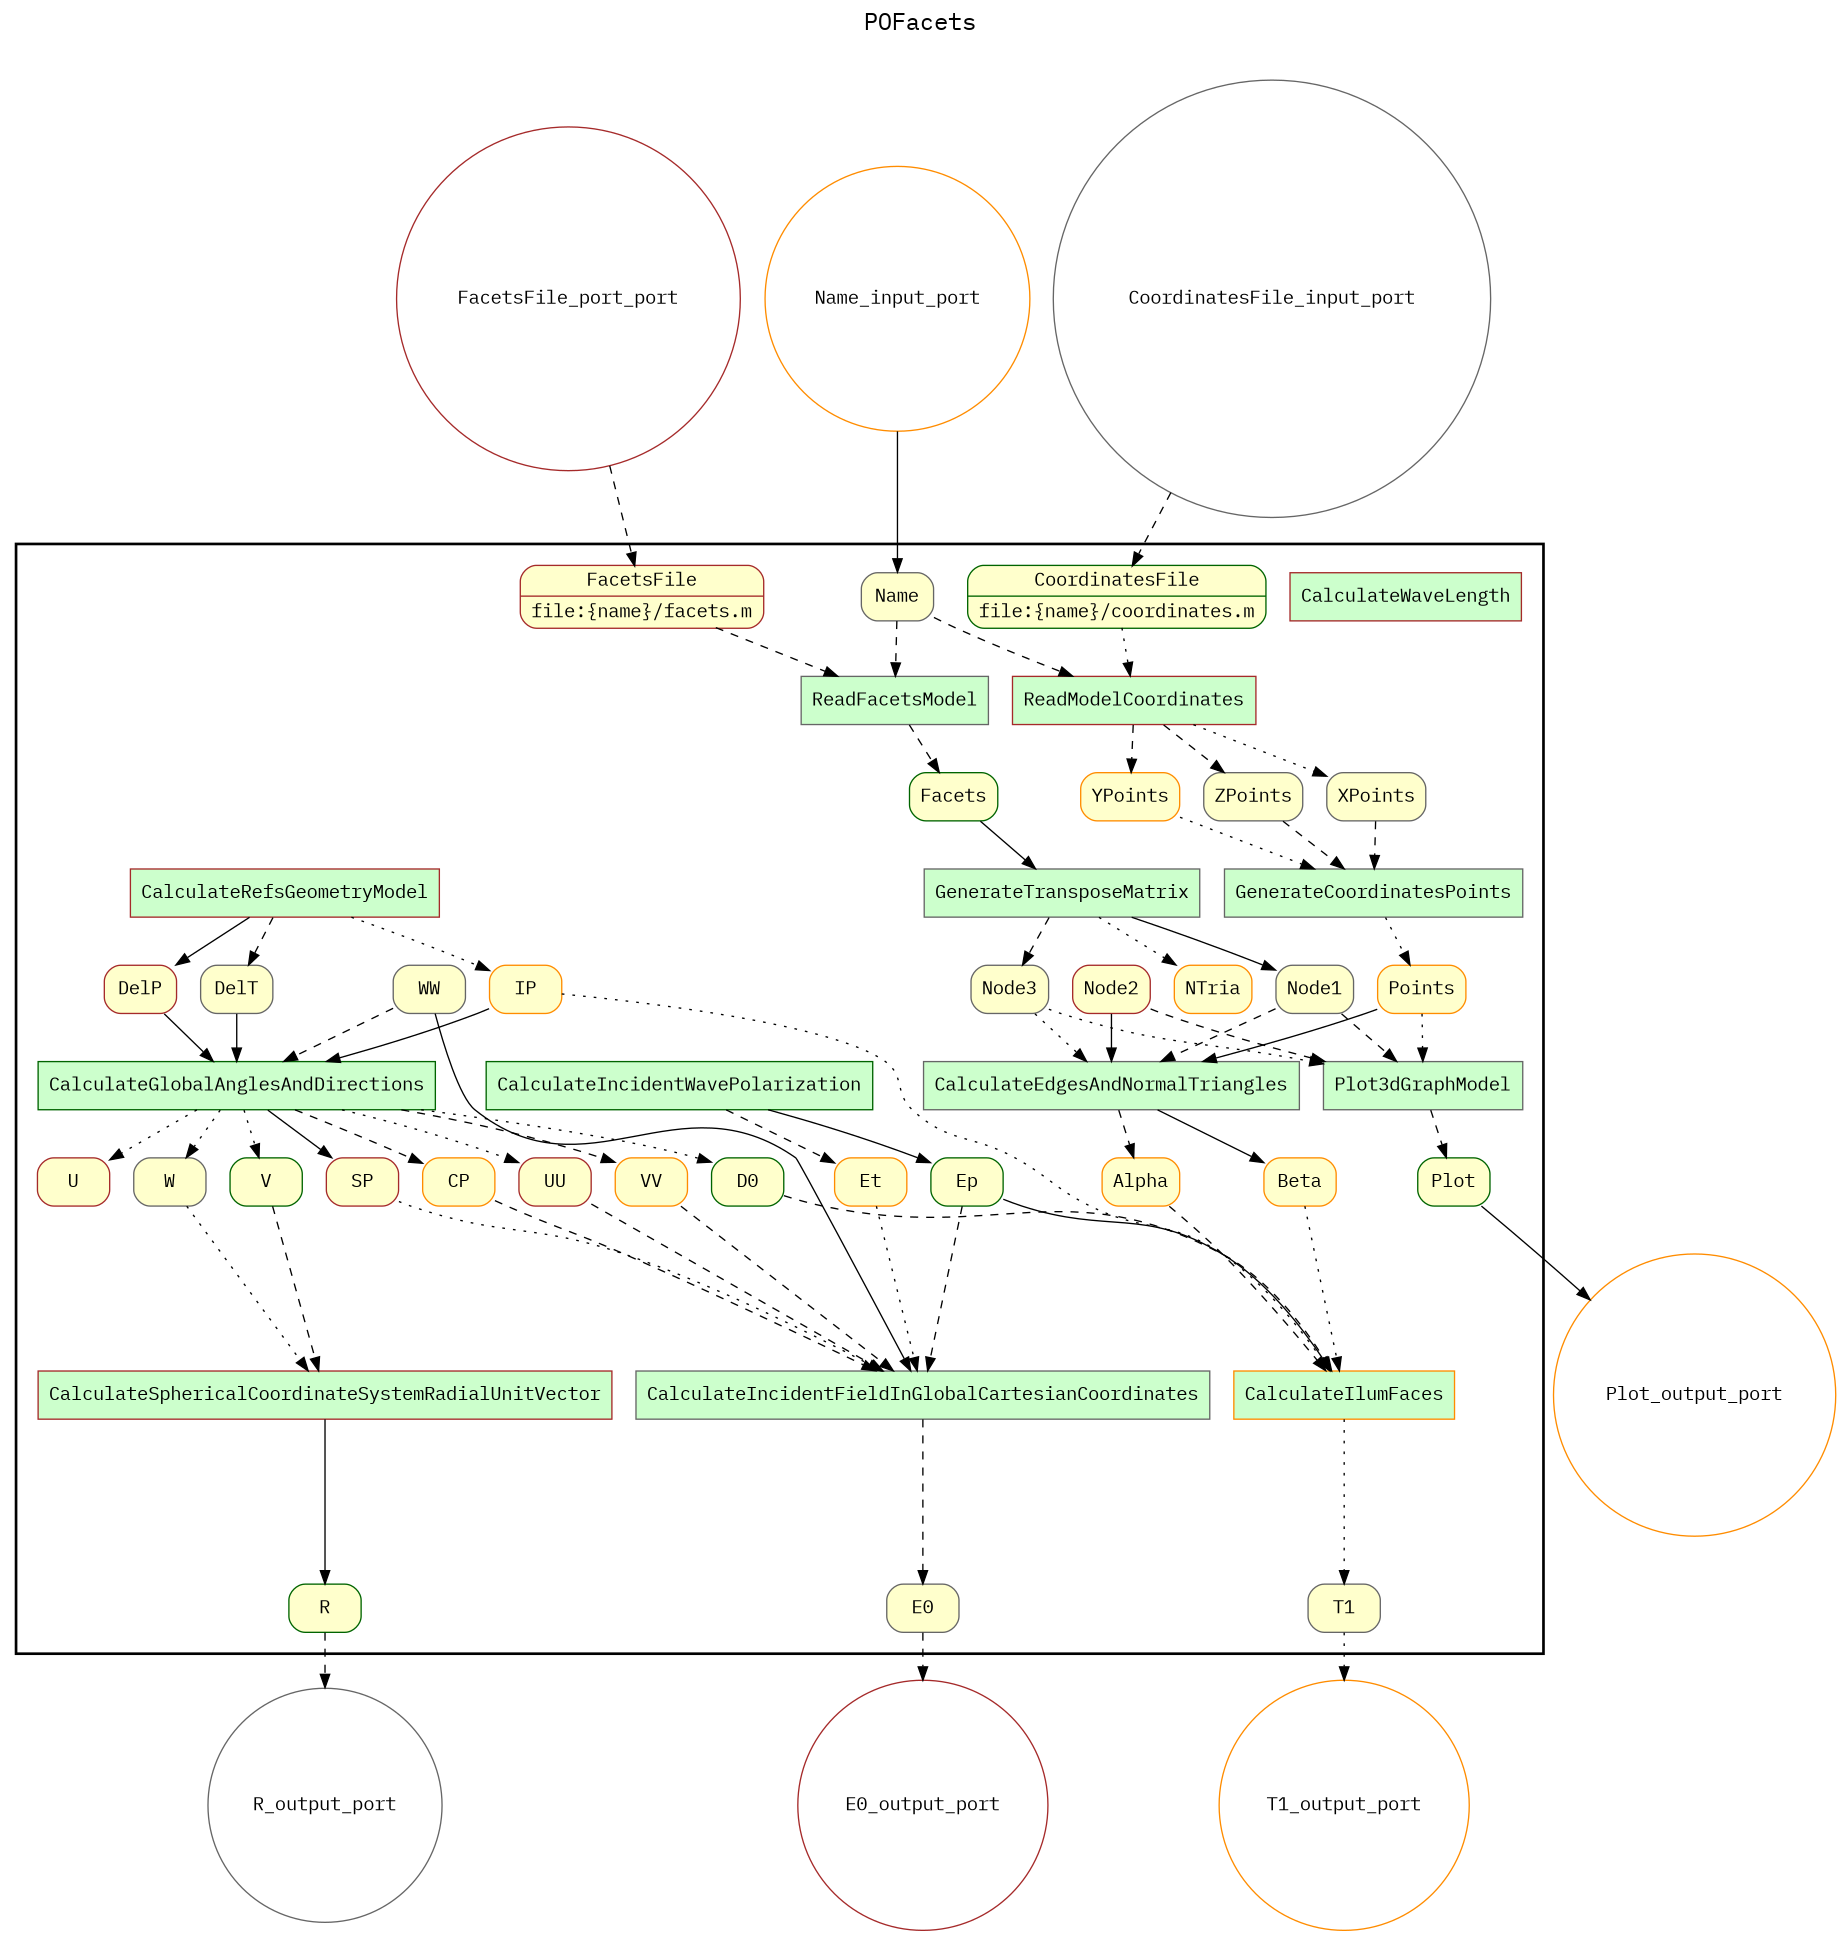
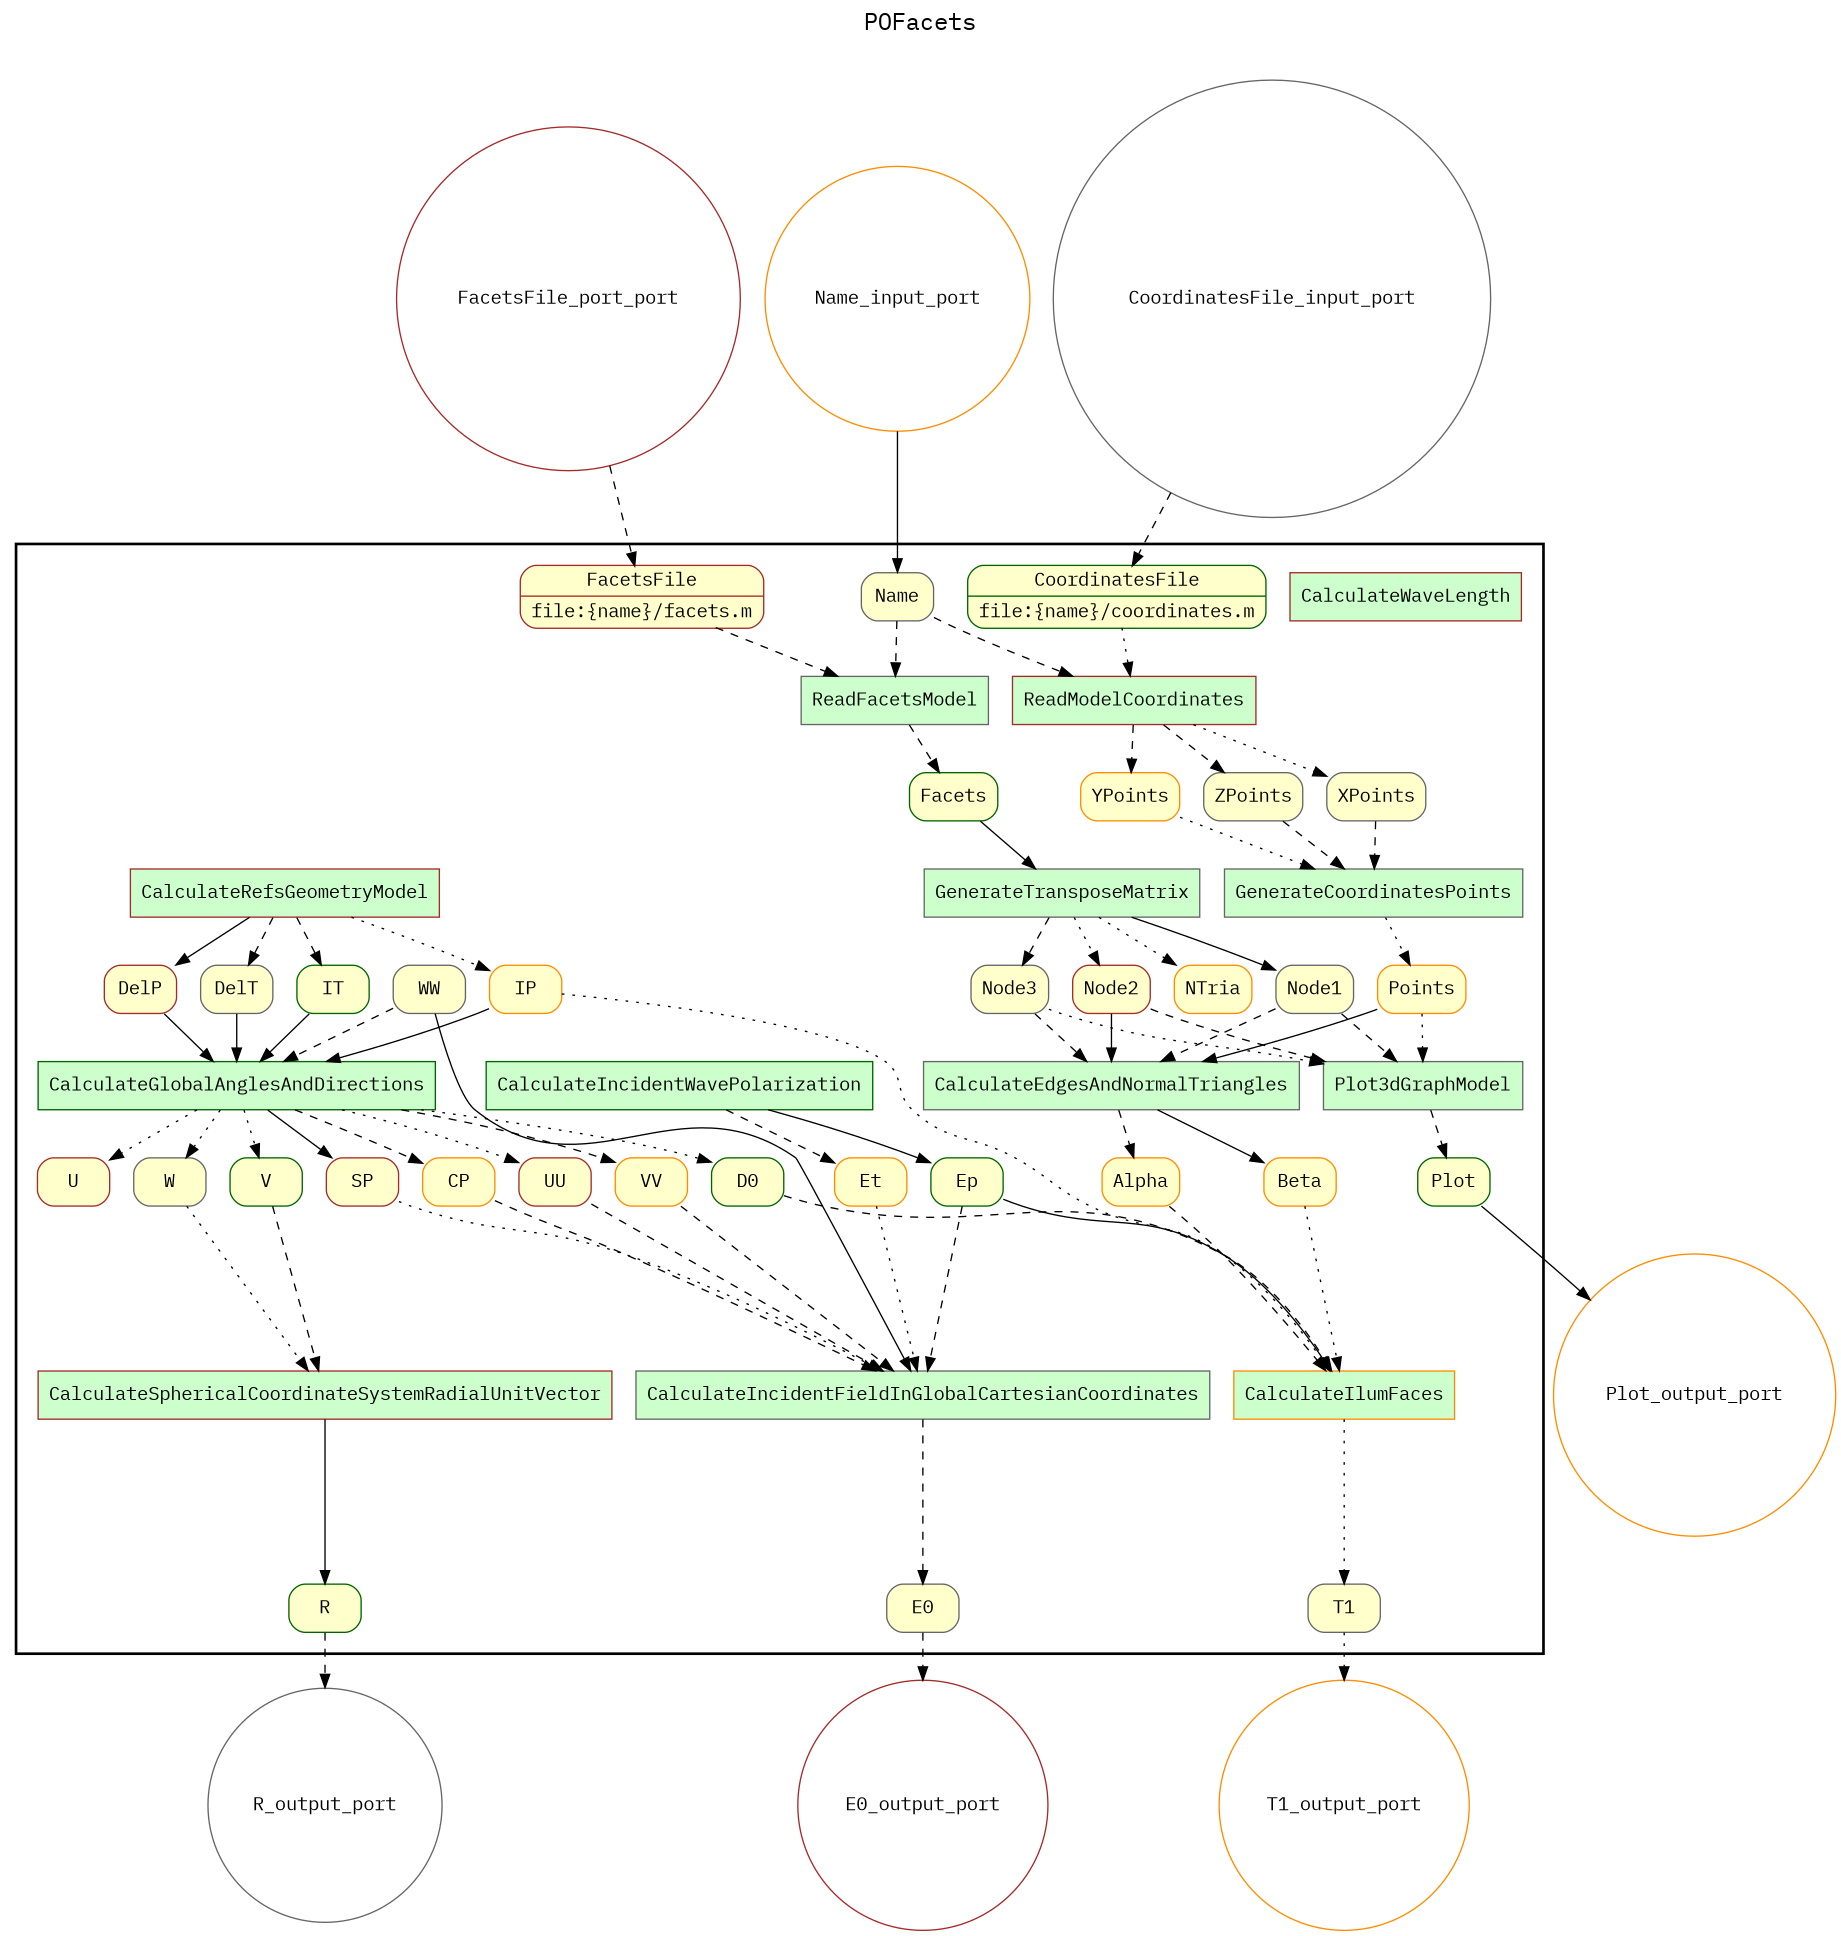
none -> (1084, 935)
none -> (333, 989)
(1056, 1033) -> (1056, 1033)
